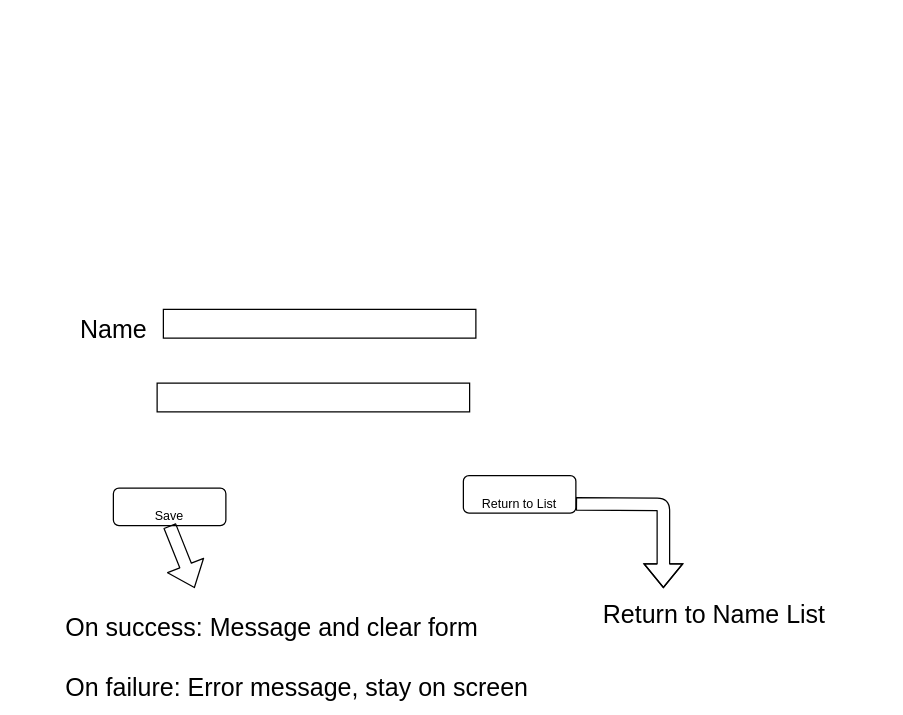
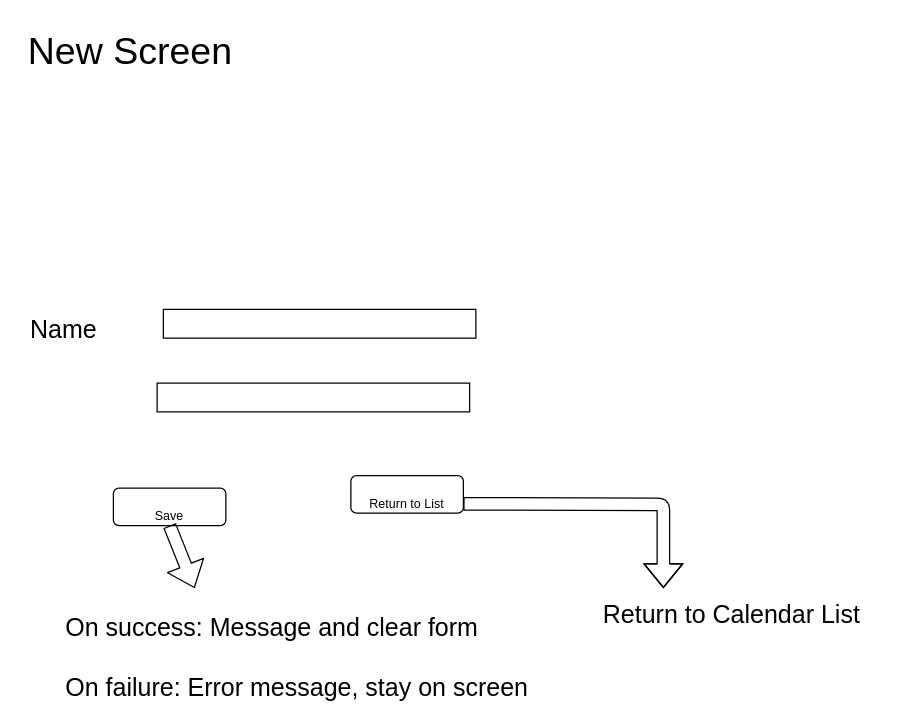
none -> (138, 51)
(113, 328) -> (63, 328)
(519, 494) -> (407, 494)
(675, 613) -> (690, 613)
